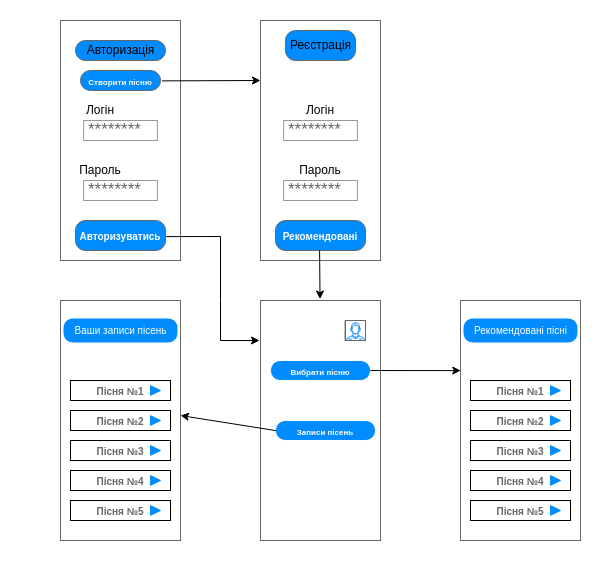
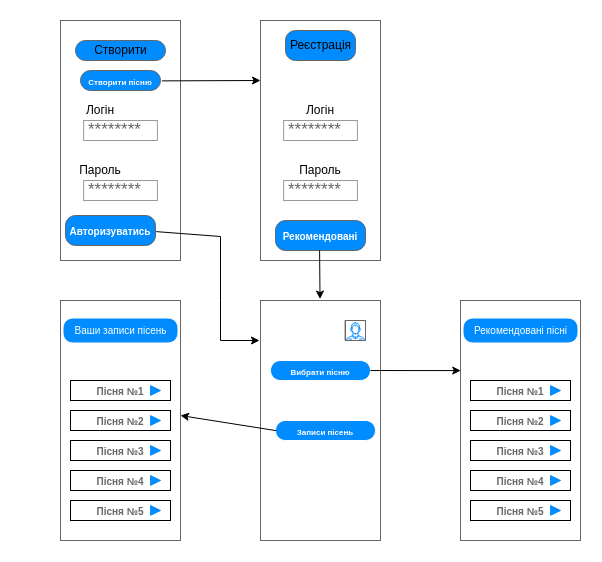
(121, 51) -> (121, 51)
(121, 236) -> (111, 231)
